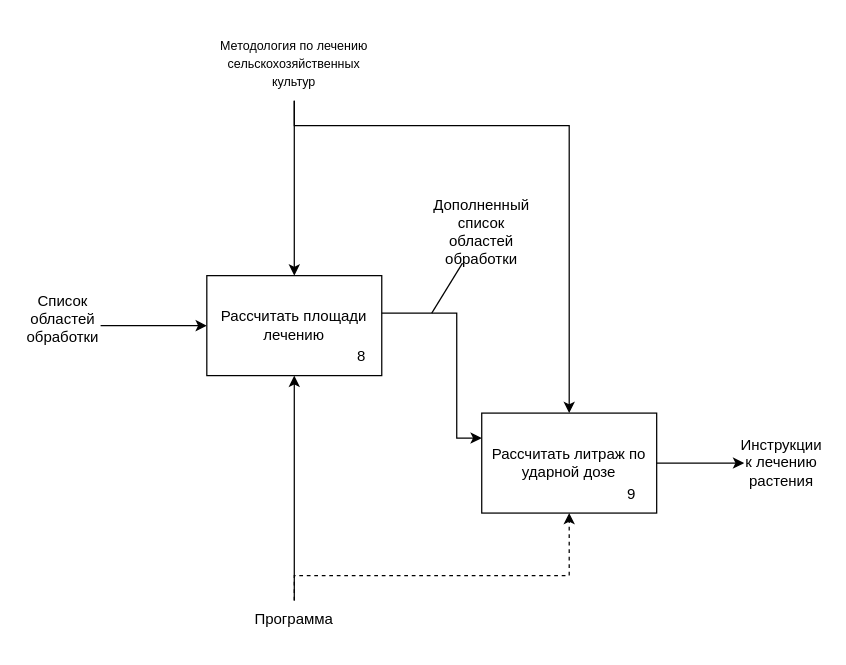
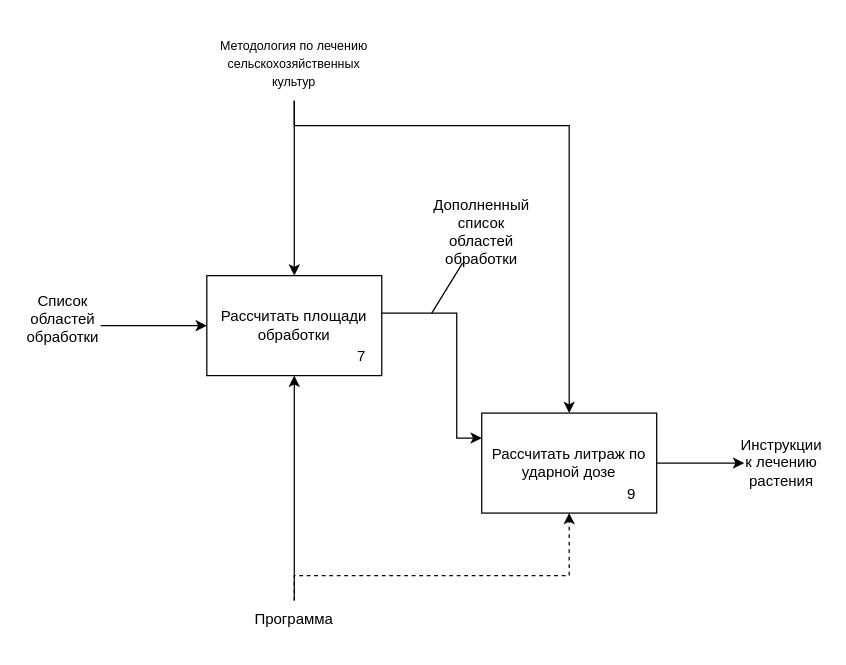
(294, 326) -> (294, 326)
(362, 357) -> (362, 357)
